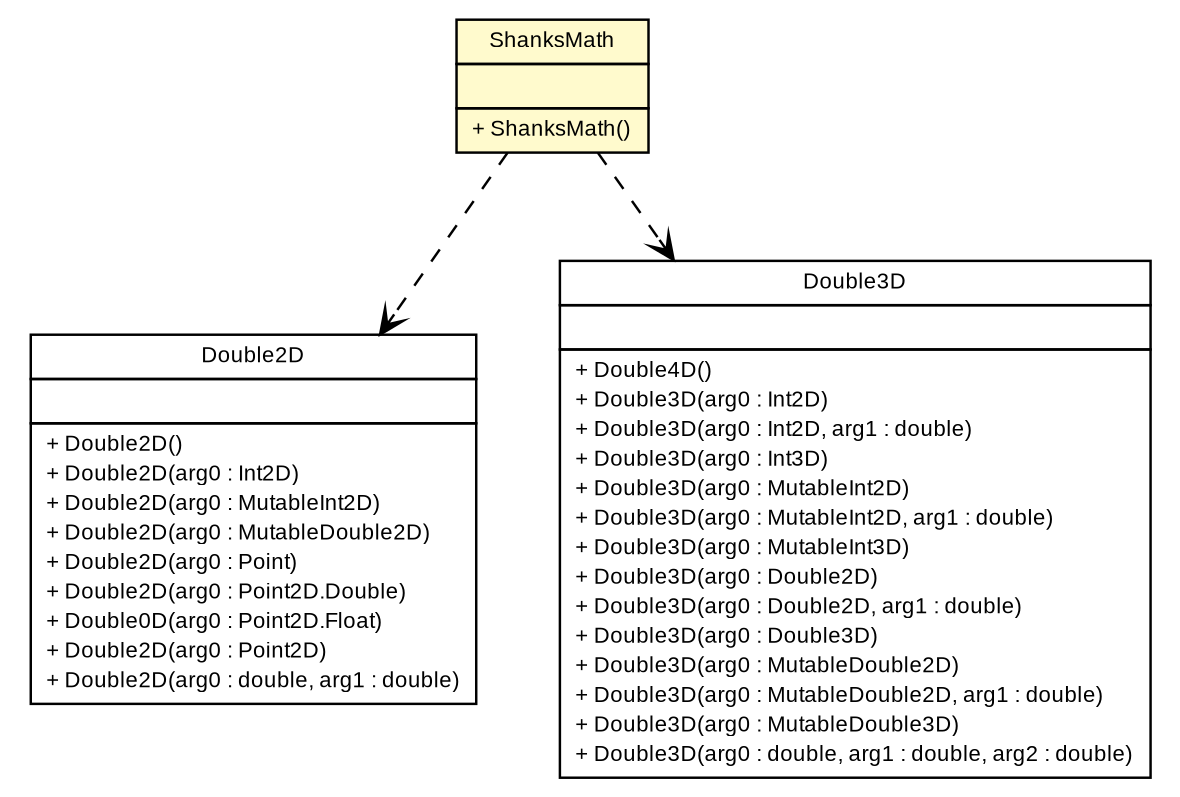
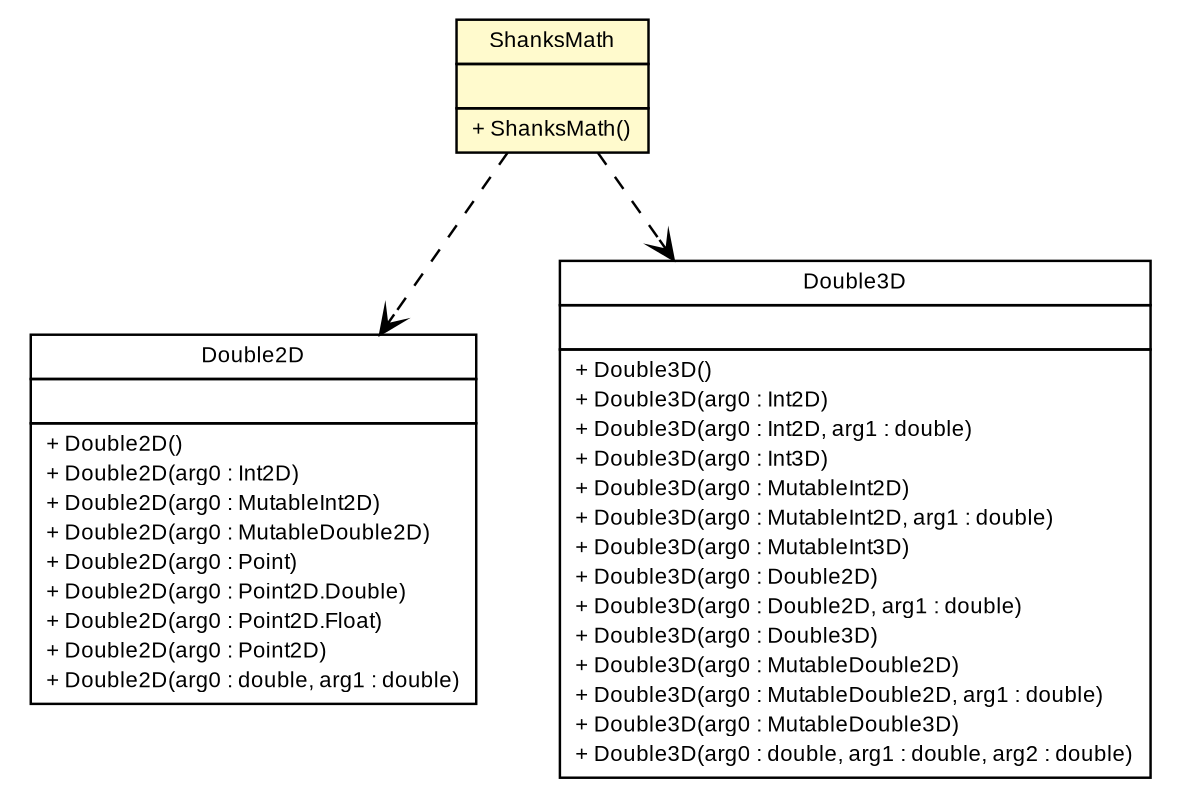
(645, 370) -> (645, 370)
(215, 621) -> (215, 621)
